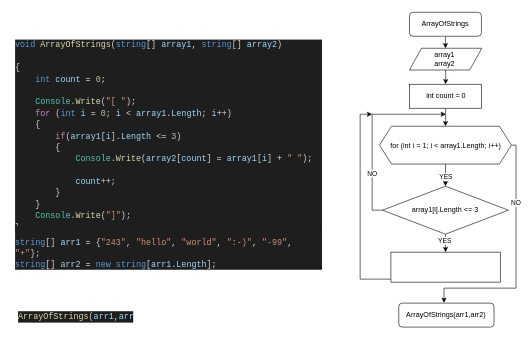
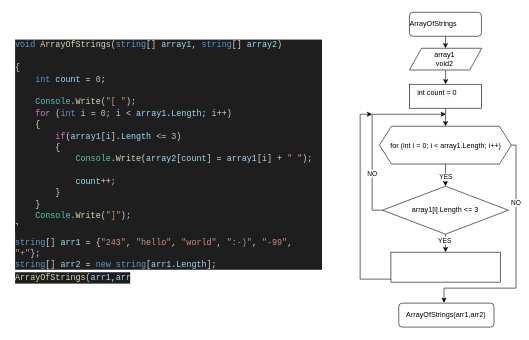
(446, 24) -> (434, 24)
(445, 59) -> (445, 59)
(447, 96) -> (438, 93)
(446, 146) -> (446, 146)
(75, 318) -> (72, 279)
